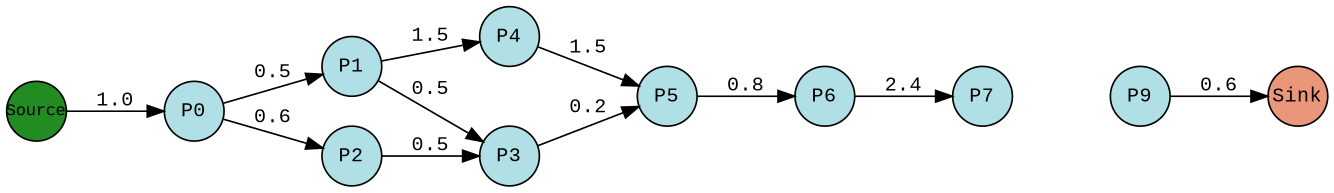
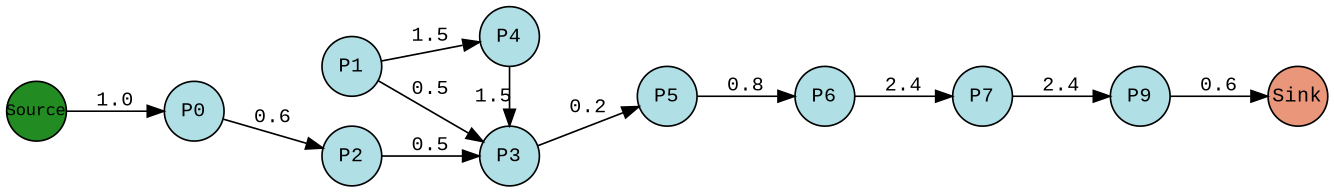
(581, 63) -> (510, 88)
(265, 91) -> none
none -> (1053, 96)
